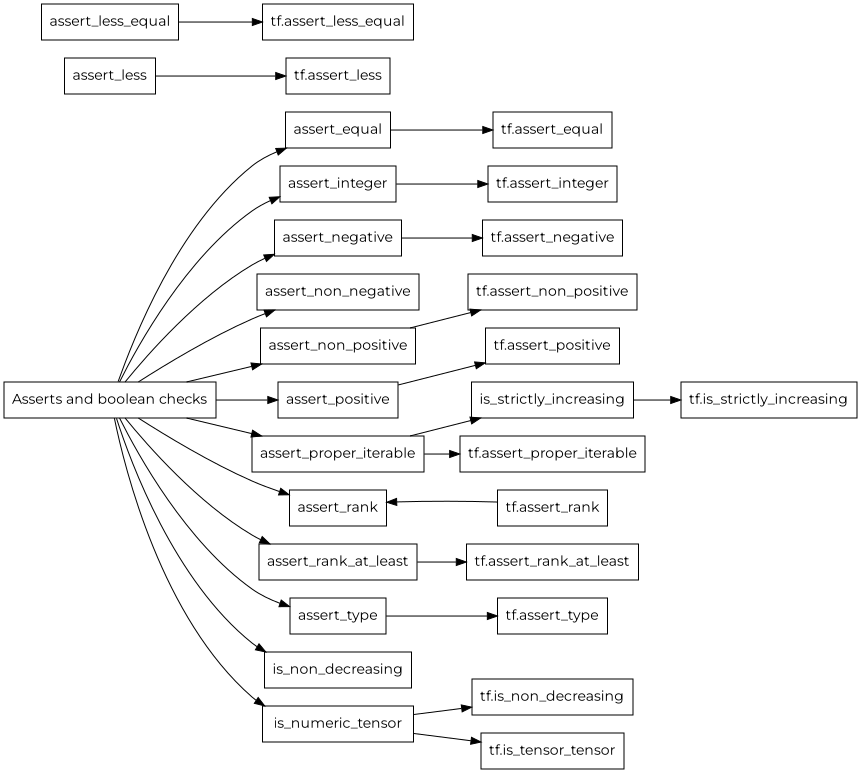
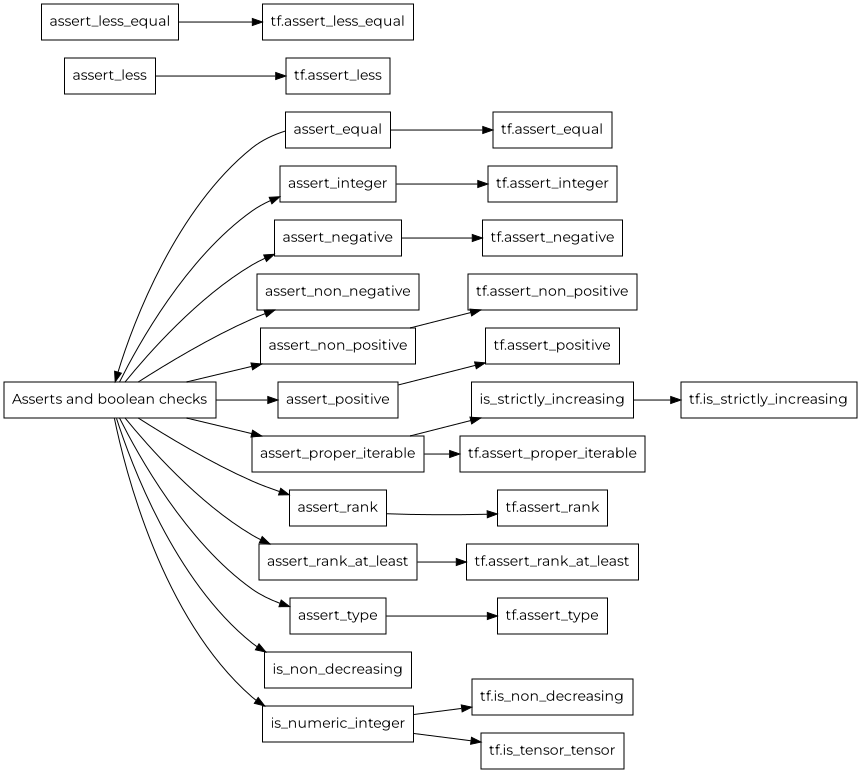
(179, 253) -> (179, 234)
(447, 501) -> (437, 515)
(338, 724) -> (338, 724)
